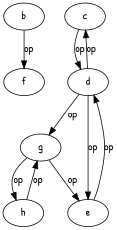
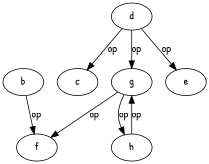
(75, 46) -> none
(104, 151) -> none
(62, 178) -> (87, 113)
